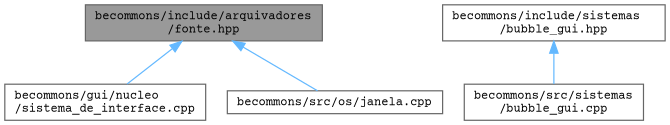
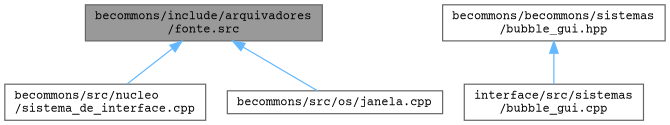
(204, 23) -> (204, 23)
(554, 23) -> (554, 23)
(105, 102) -> (105, 102)
(554, 102) -> (554, 102)
